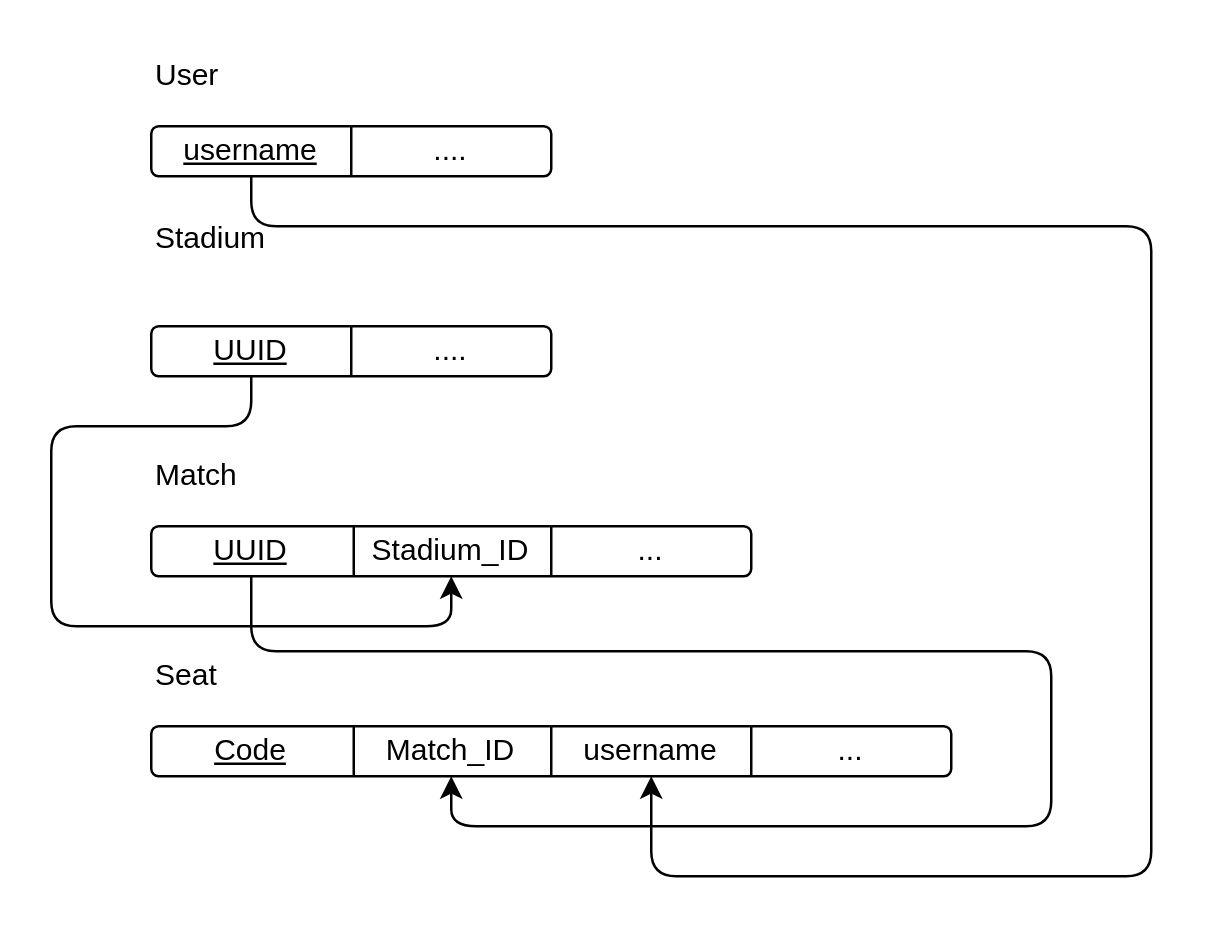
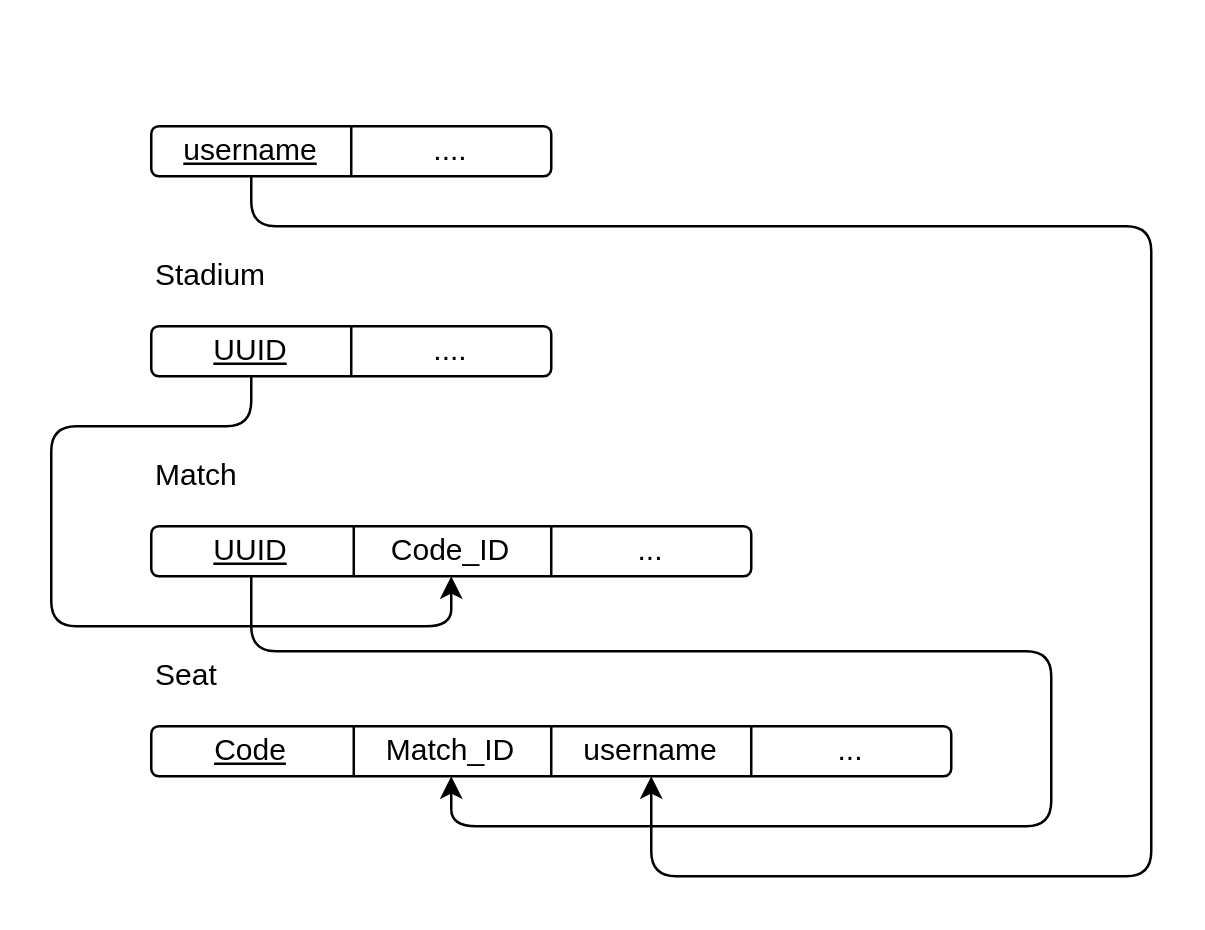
(214, 76) -> none
(214, 239) -> (214, 276)
(451, 551) -> (451, 551)
